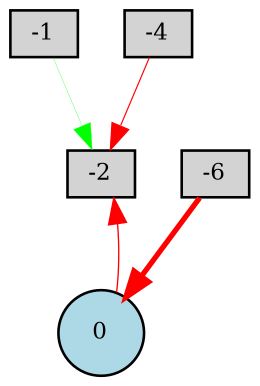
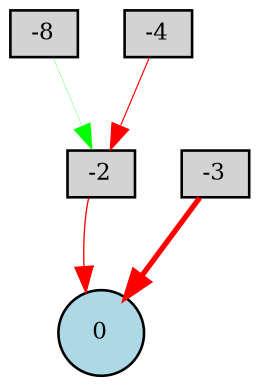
(44, 34) -> (44, 34)
(215, 174) -> (215, 174)
(119, 258) -> (84, 232)
